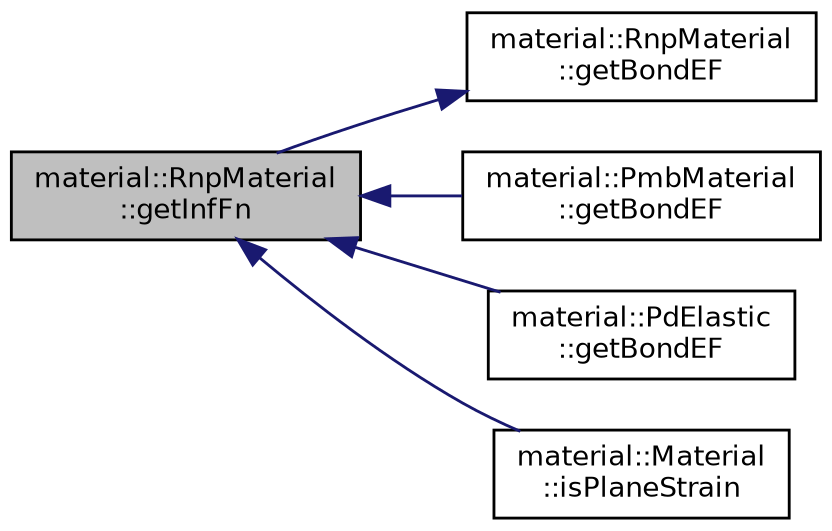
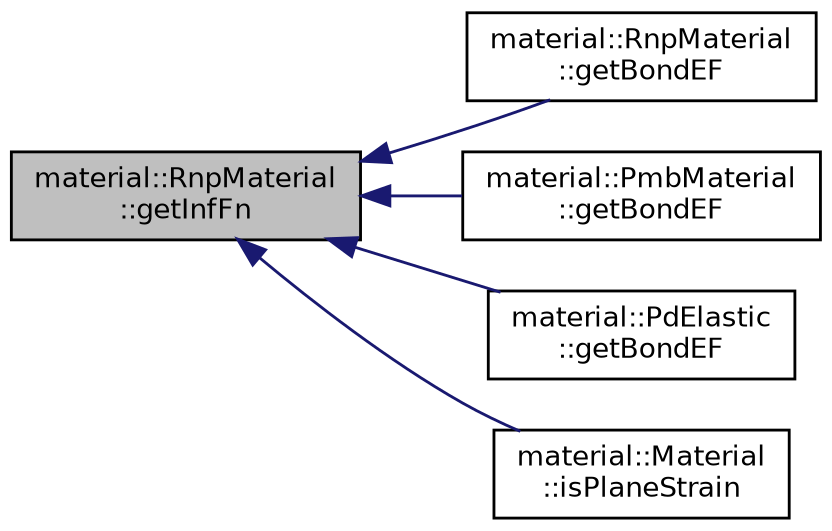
(357, 125) -> (470, 128)
